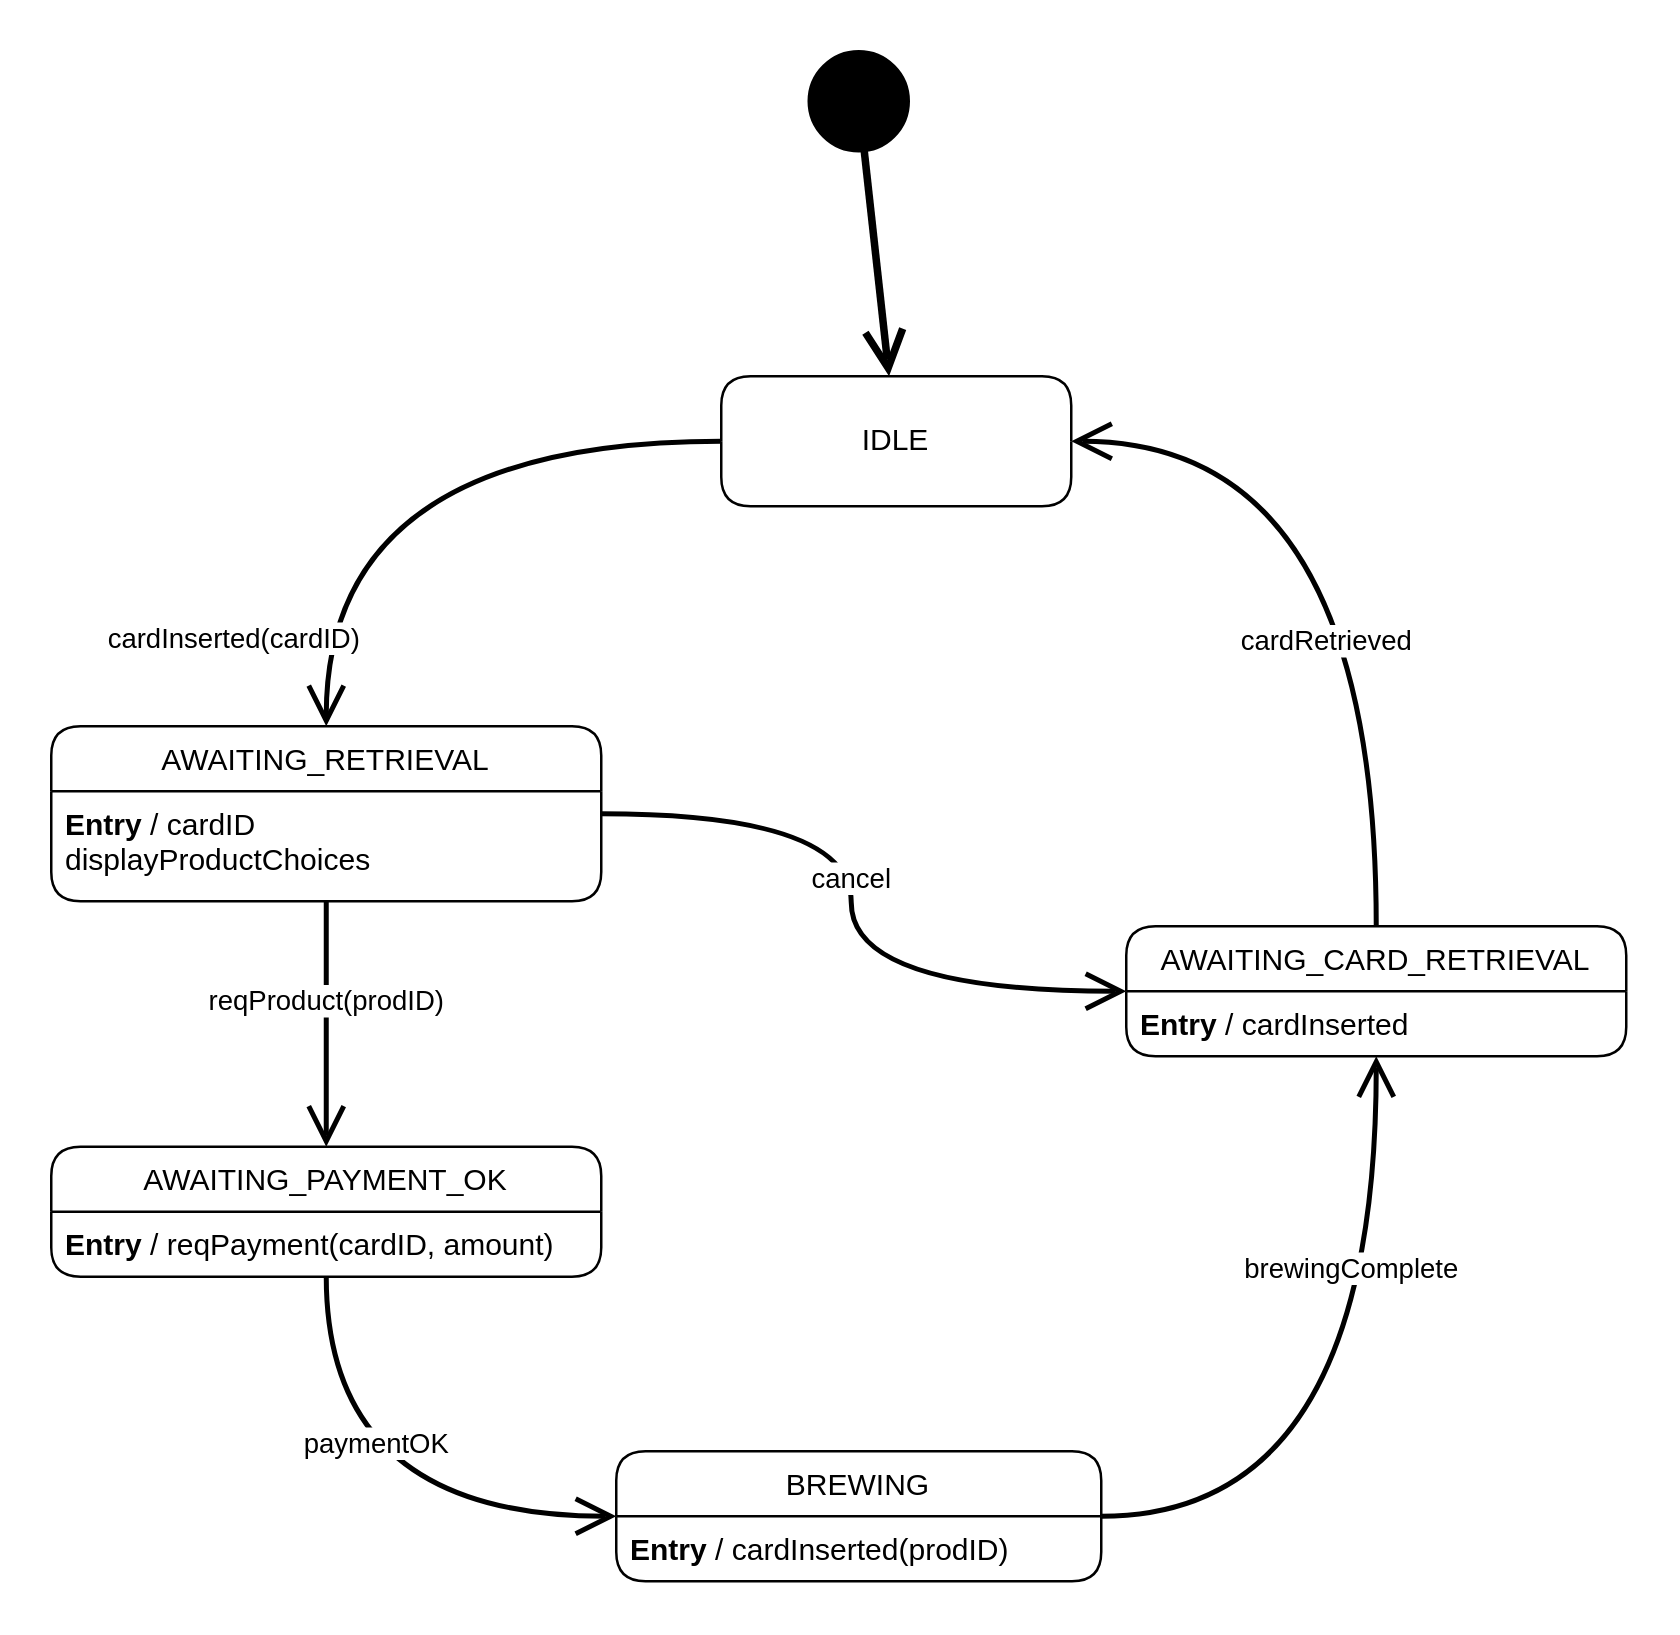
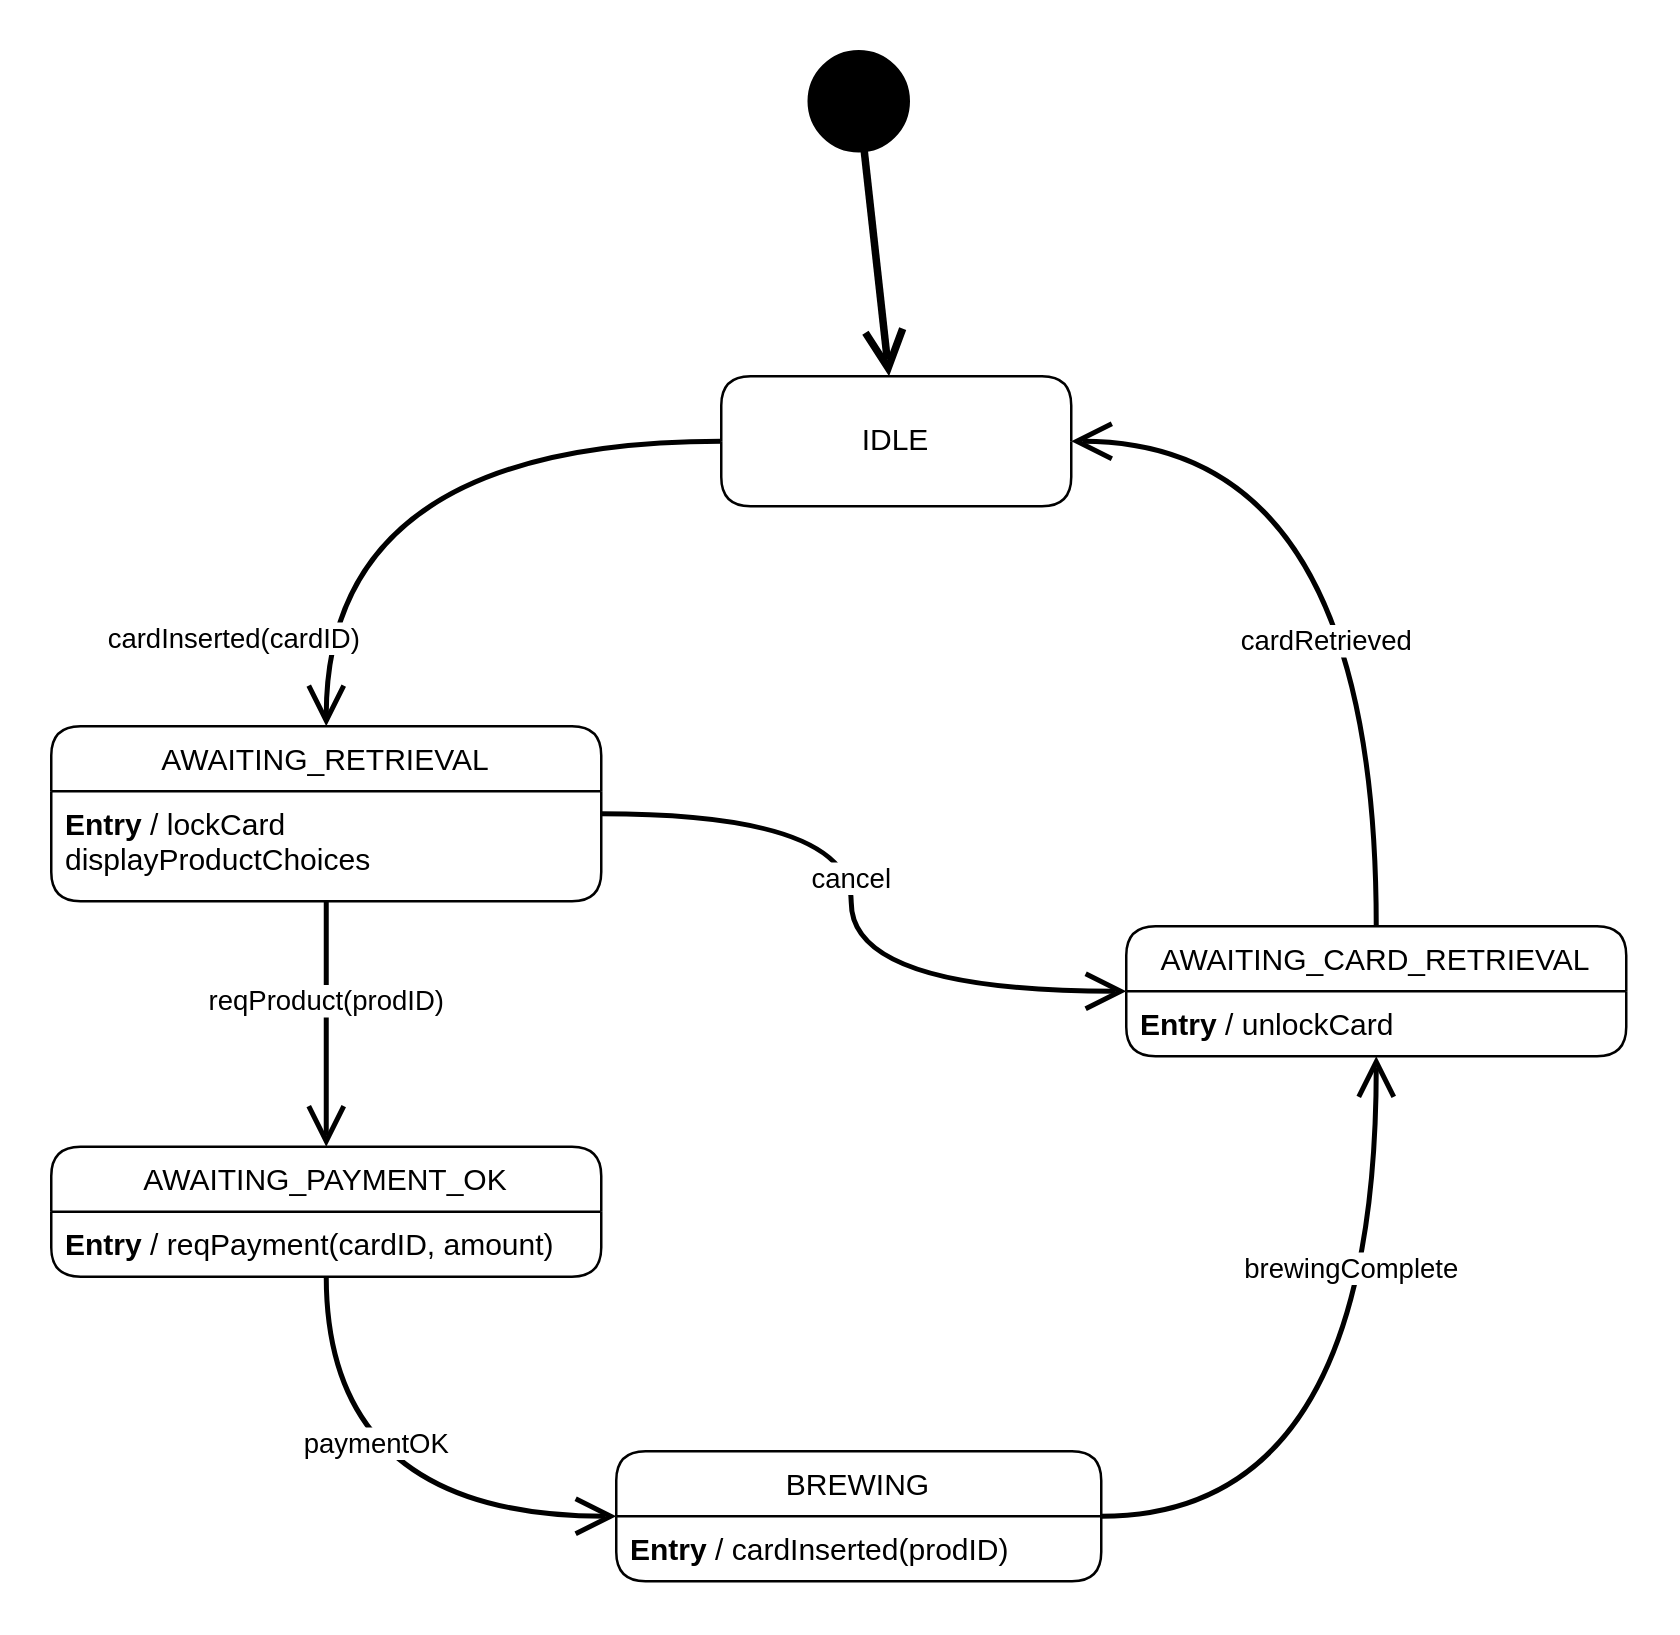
(231, 845) -> (231, 845)
(1301, 1027) -> (1281, 1027)
